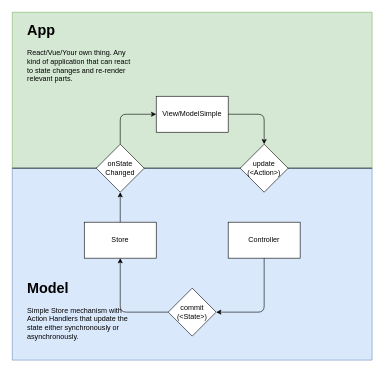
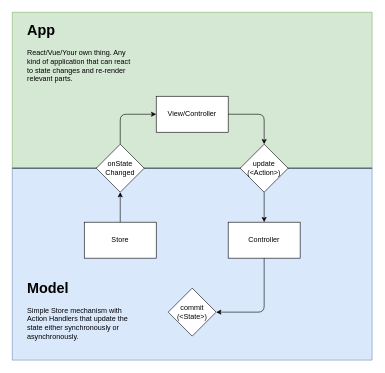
(192, 114) -> (192, 114)
none -> (264, 216)
(120, 307) -> none
